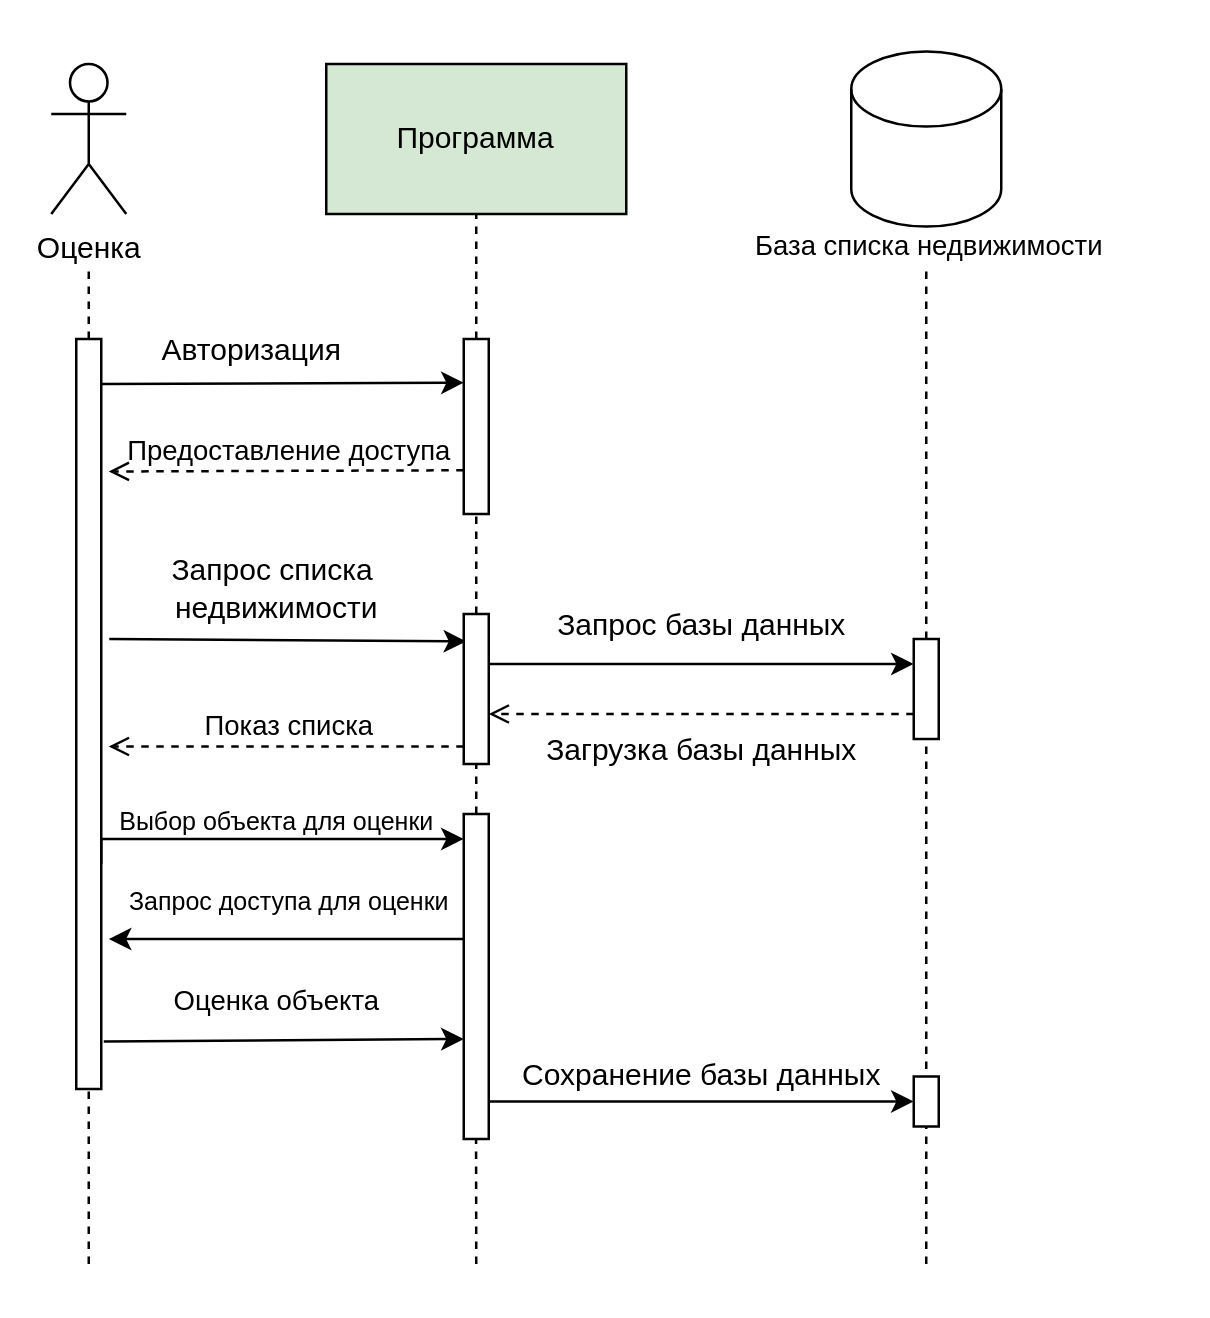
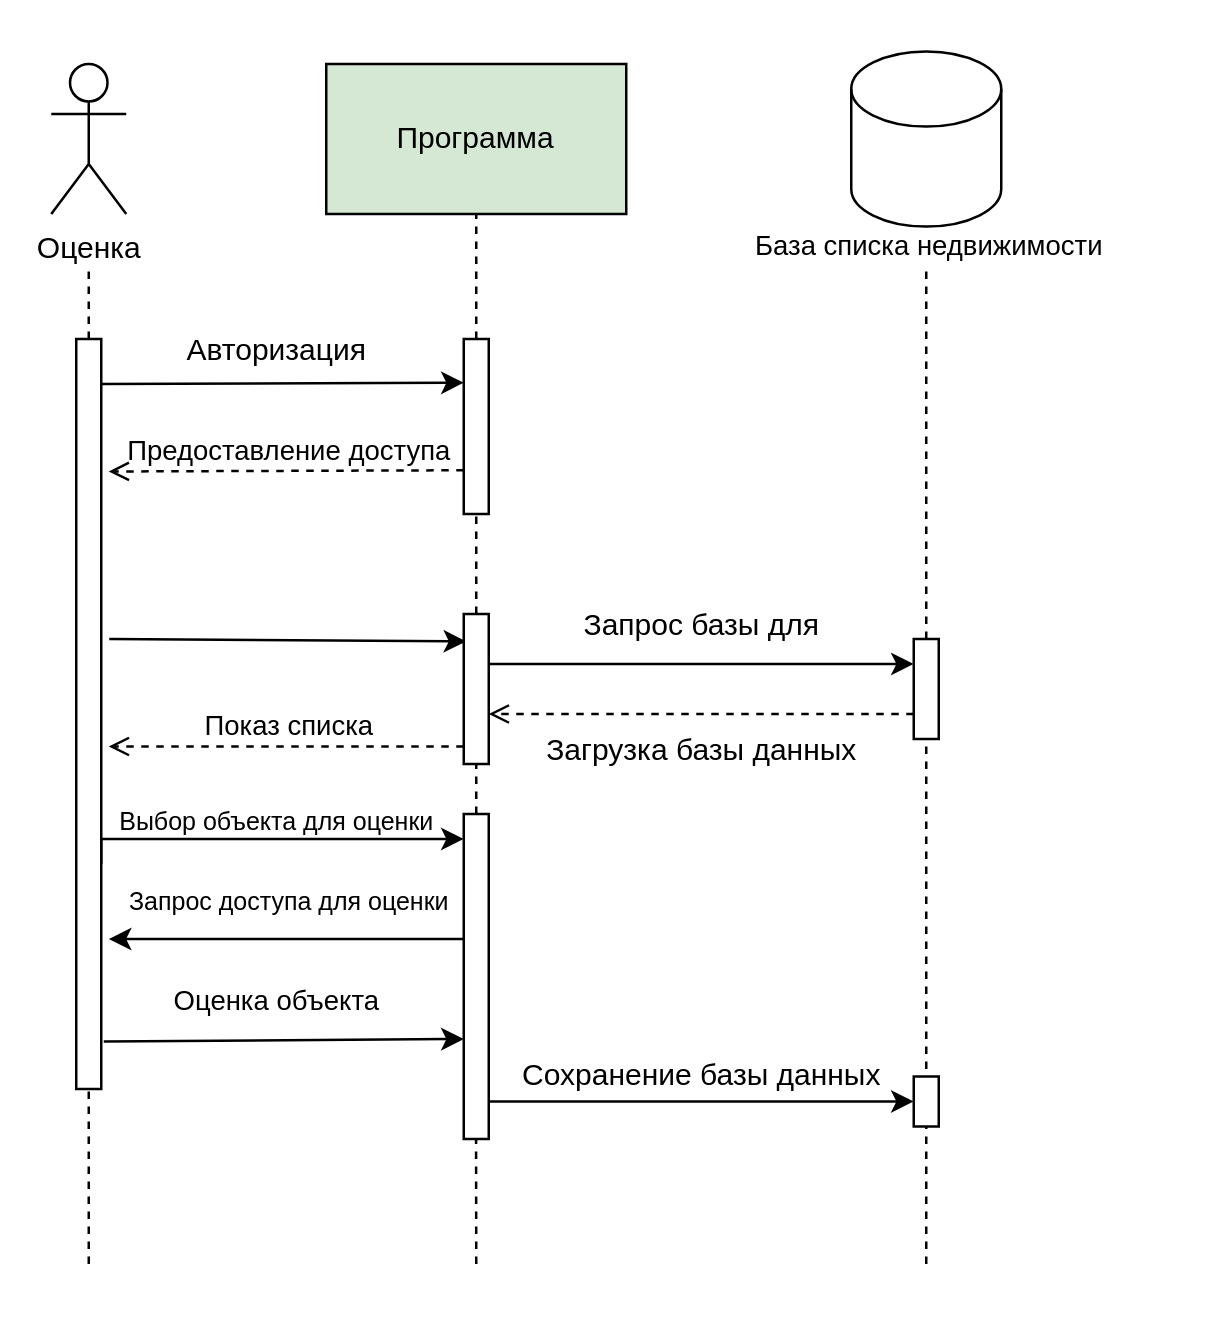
(251, 351) -> (276, 351)
(276, 589) -> none
(703, 626) -> (703, 626)
